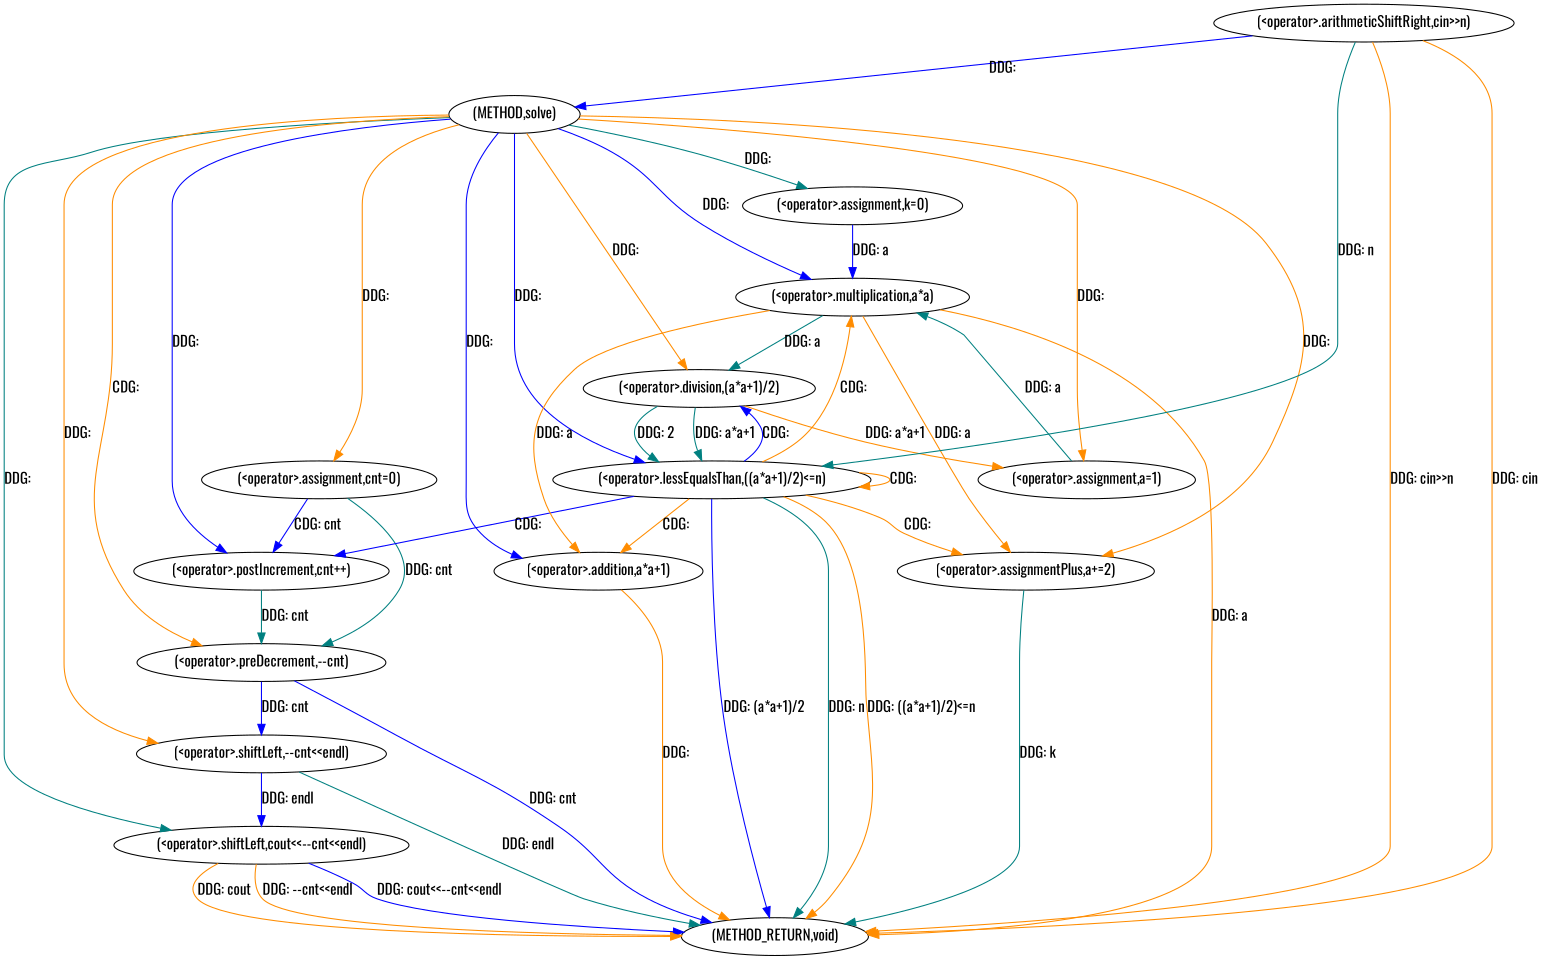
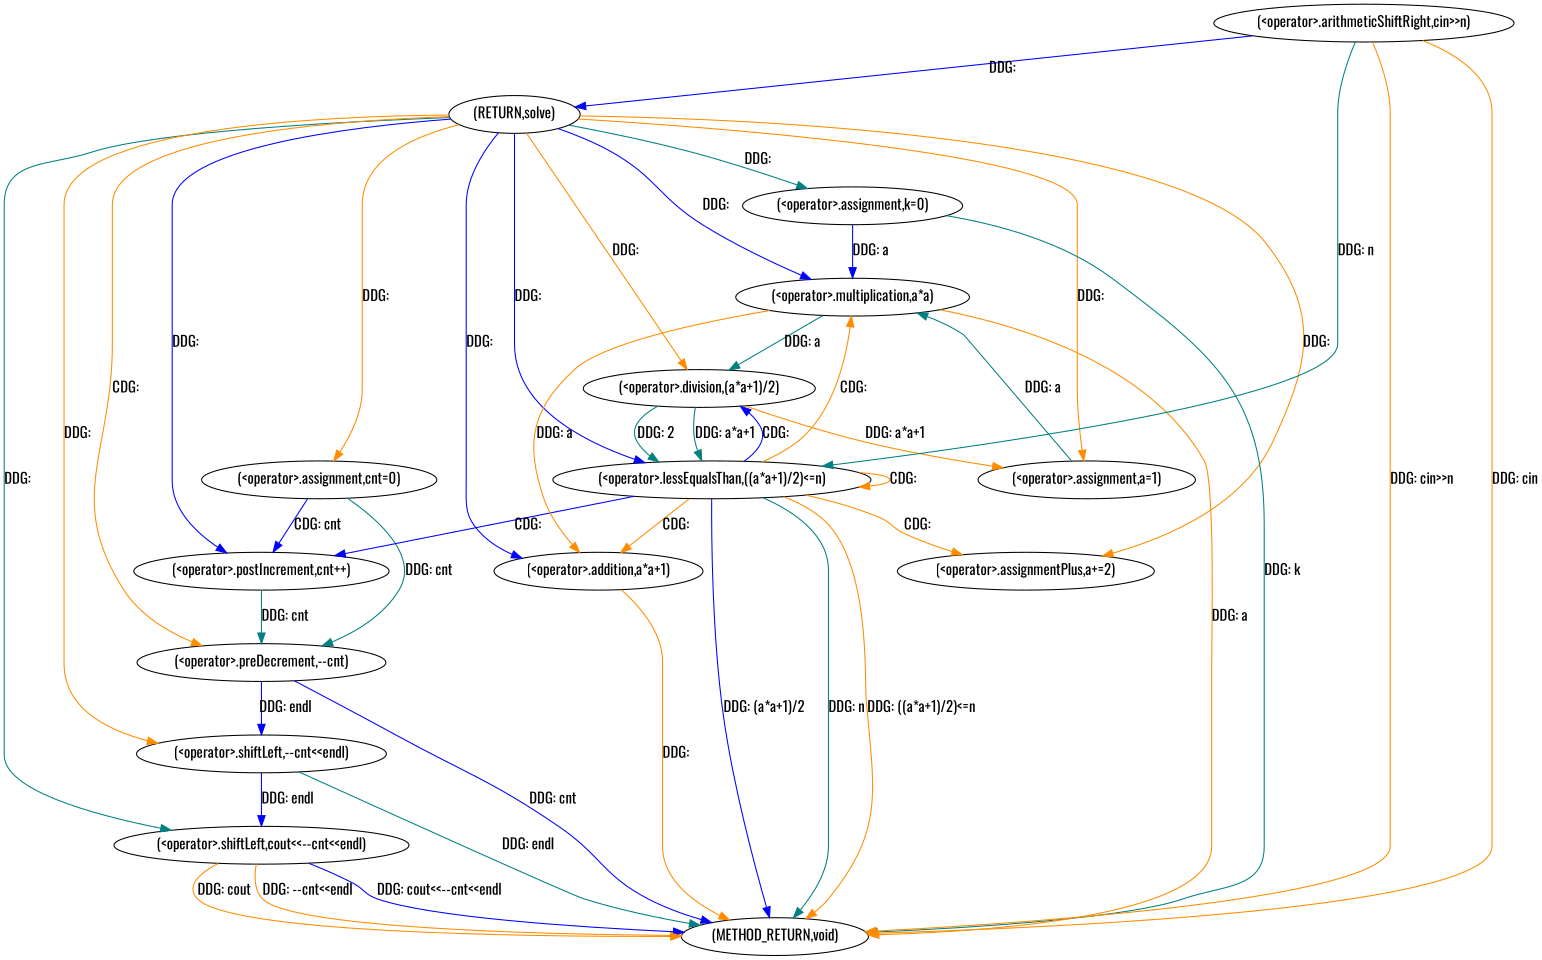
(514, 114) -> (514, 114)
(930, 432) -> none
(286, 708) -> (286, 708)
(1020, 812) -> (1264, 651)
